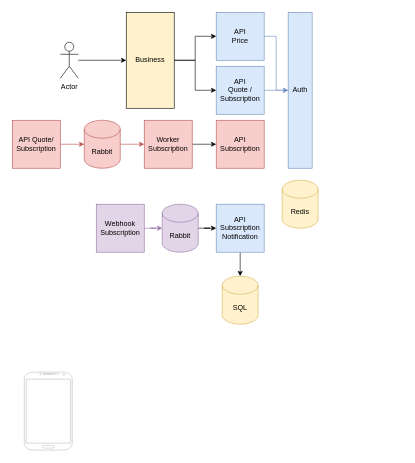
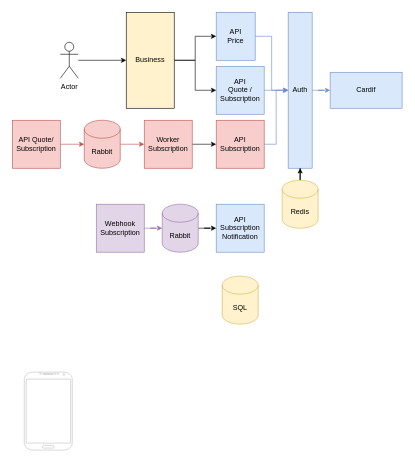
(240, 36) -> (236, 36)
none -> (321, 90)
none -> (366, 90)
none -> (276, 124)
none -> (300, 172)
(240, 270) -> none
